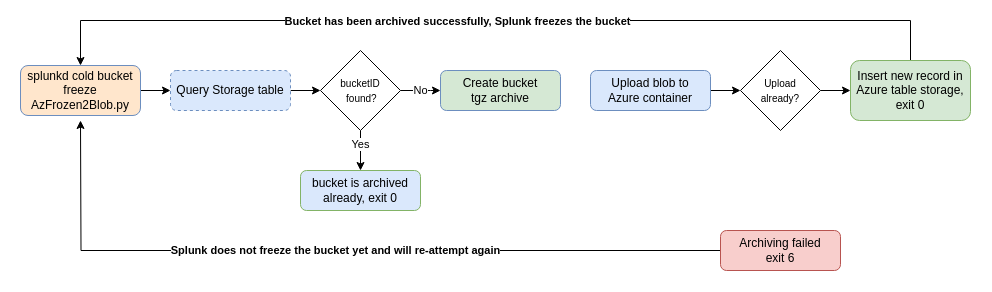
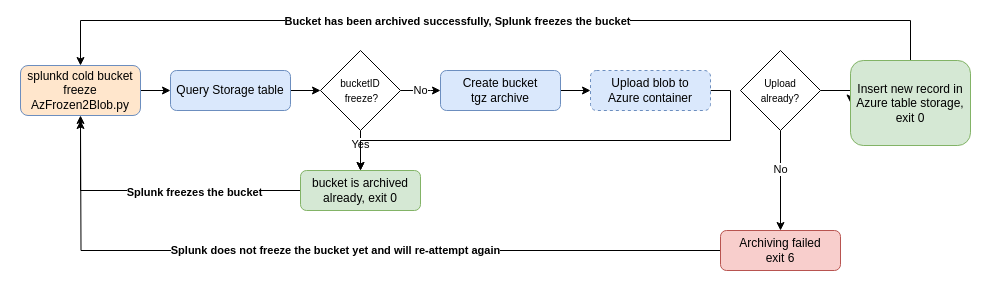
(231, 91) -> (231, 91)
(361, 91) -> (361, 91)
(501, 91) -> (501, 91)
none -> (580, 91)
(651, 91) -> (651, 91)
(731, 91) -> (573, 141)
(911, 91) -> (911, 103)
none -> (781, 177)
none -> (193, 191)
(361, 191) -> (361, 191)
